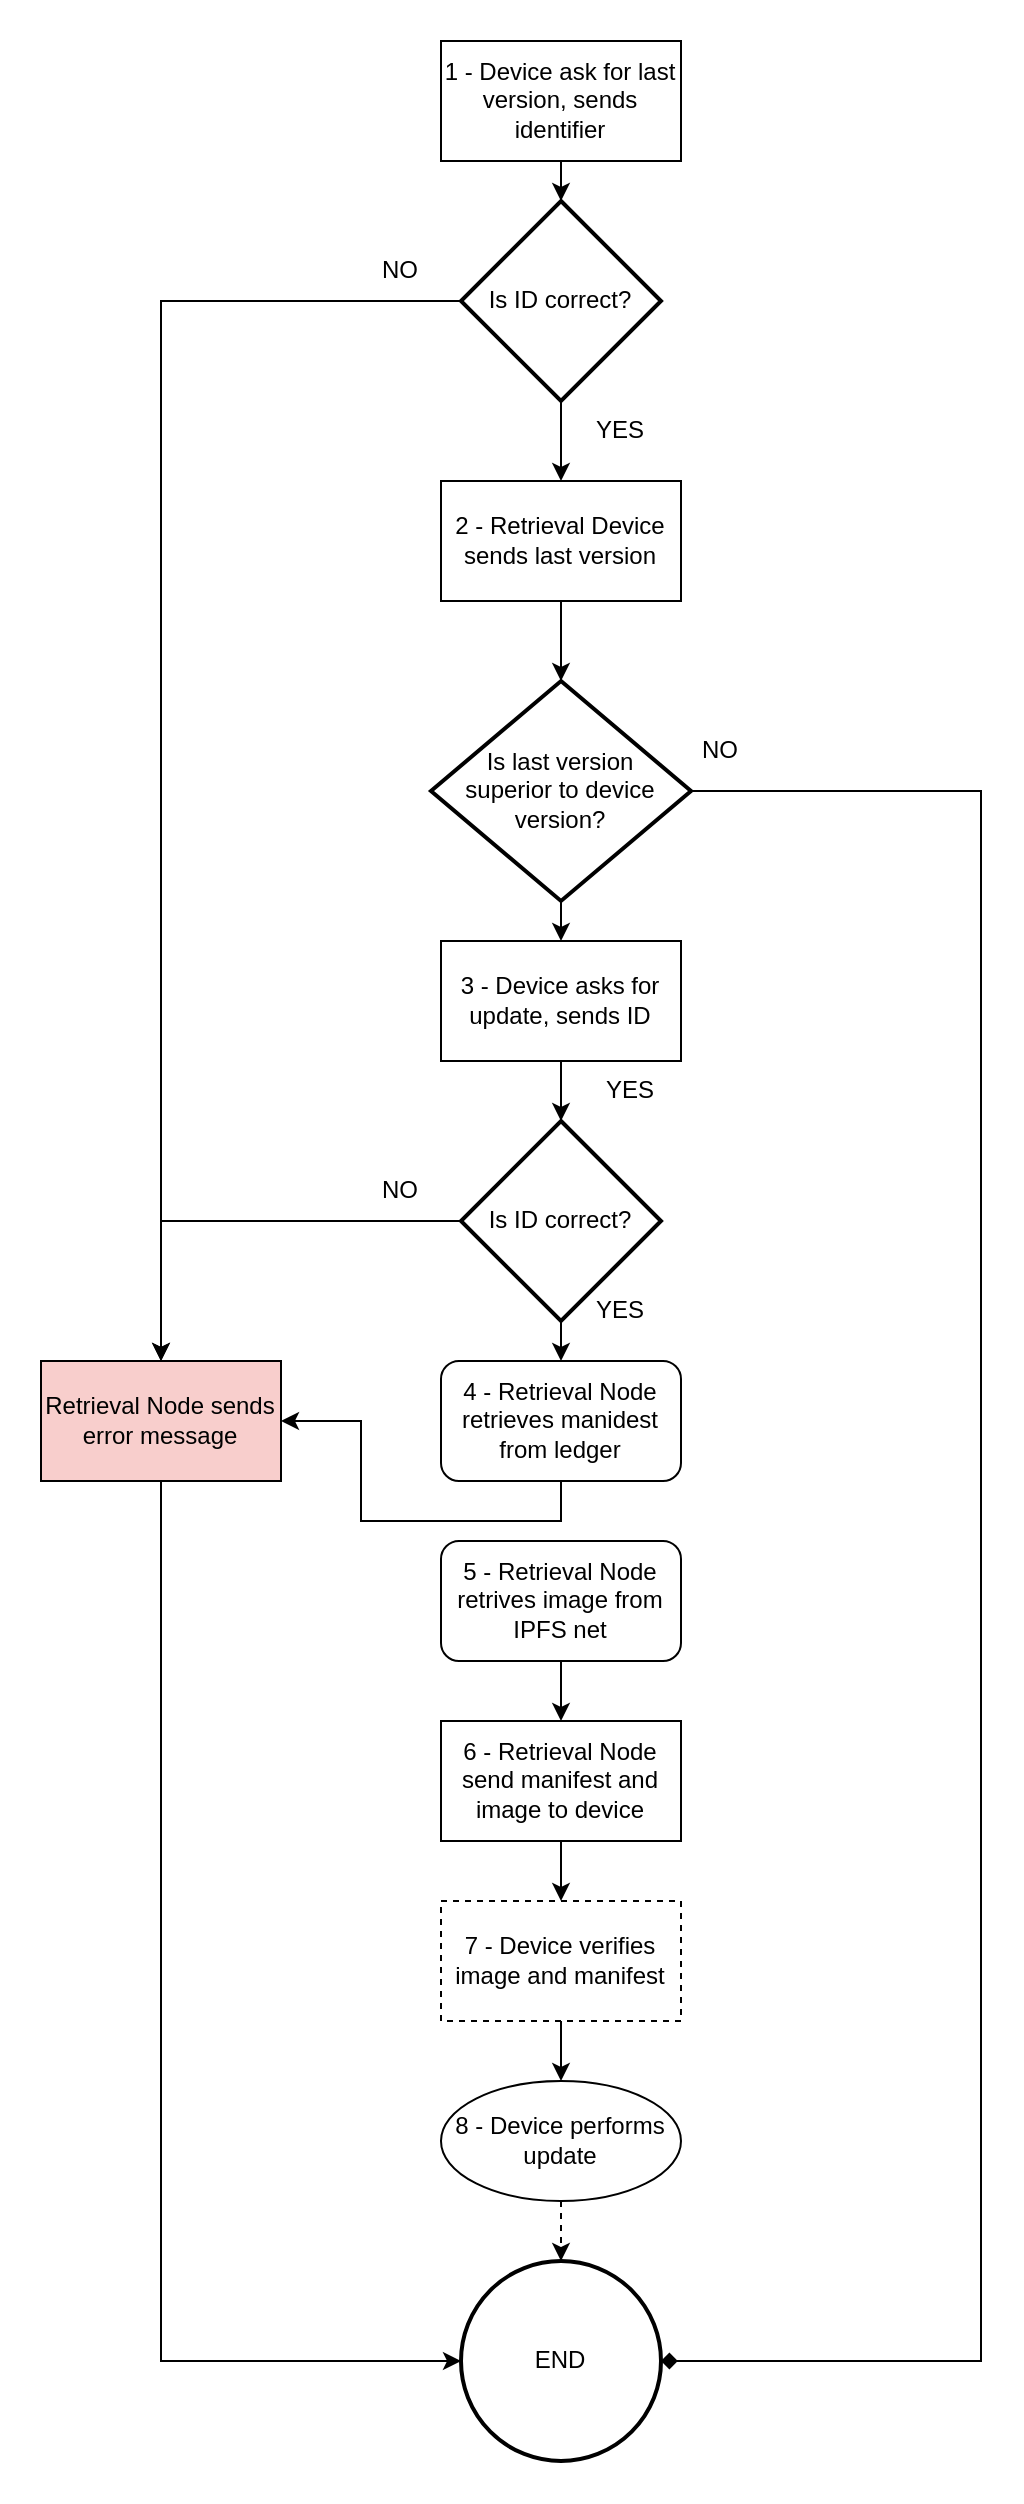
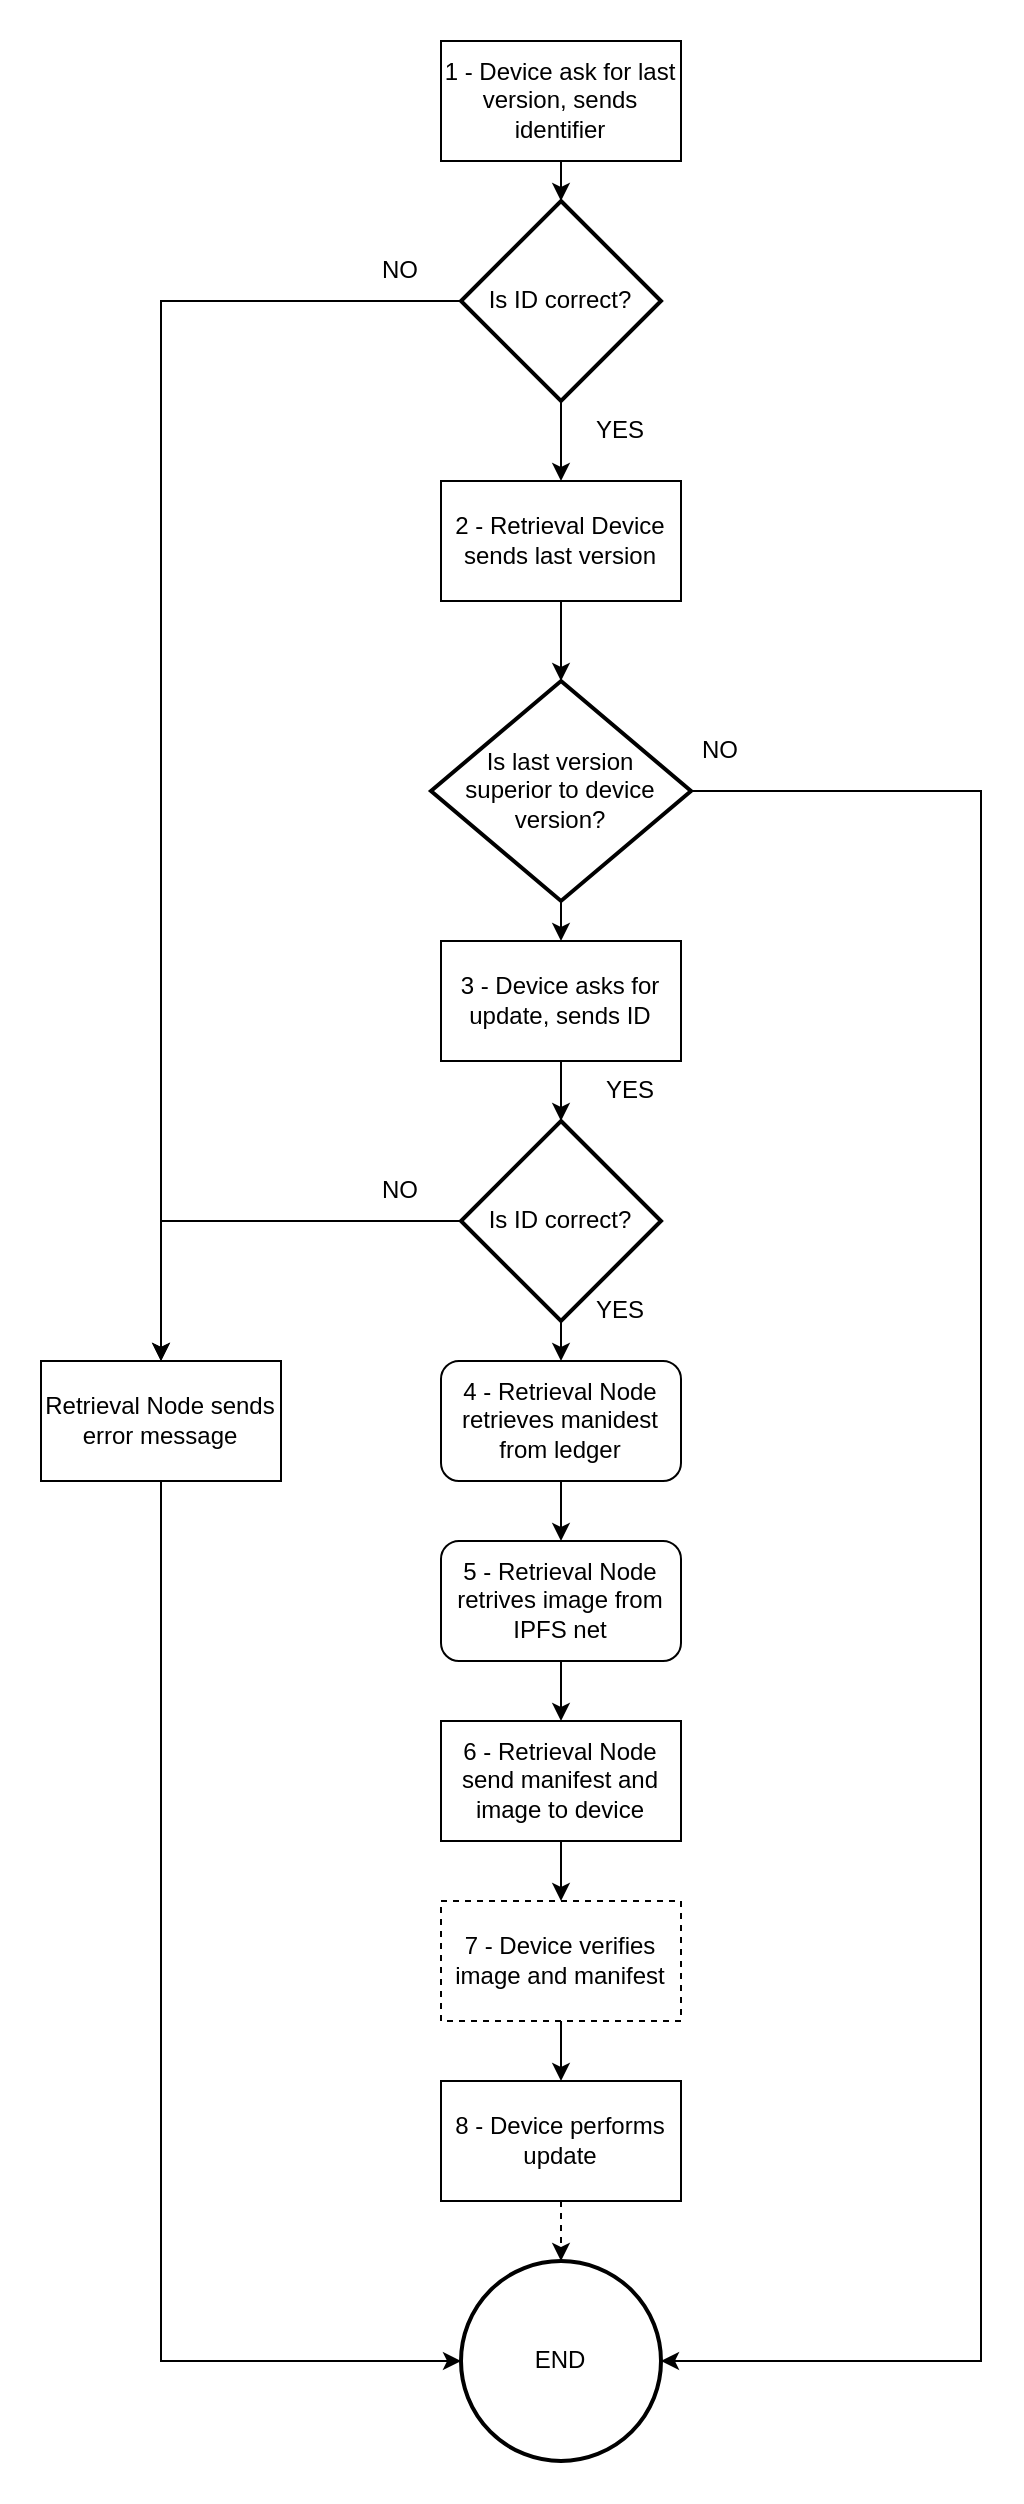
(161, 1421) -> (161, 1421)
(379, 1521) -> (561, 1523)
(561, 2141) -> (561, 2141)
(677, 2361) -> (676, 2361)
